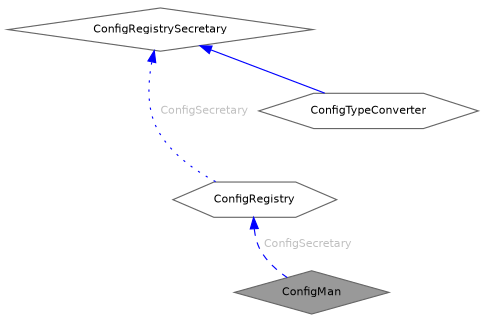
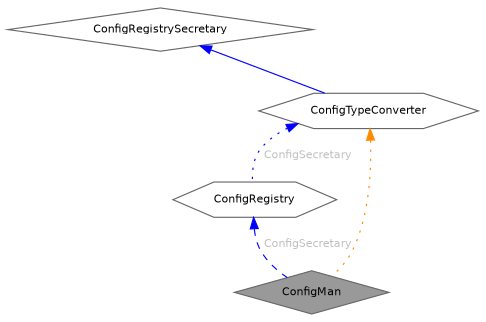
(160, 134) -> (260, 149)
none -> (365, 213)
